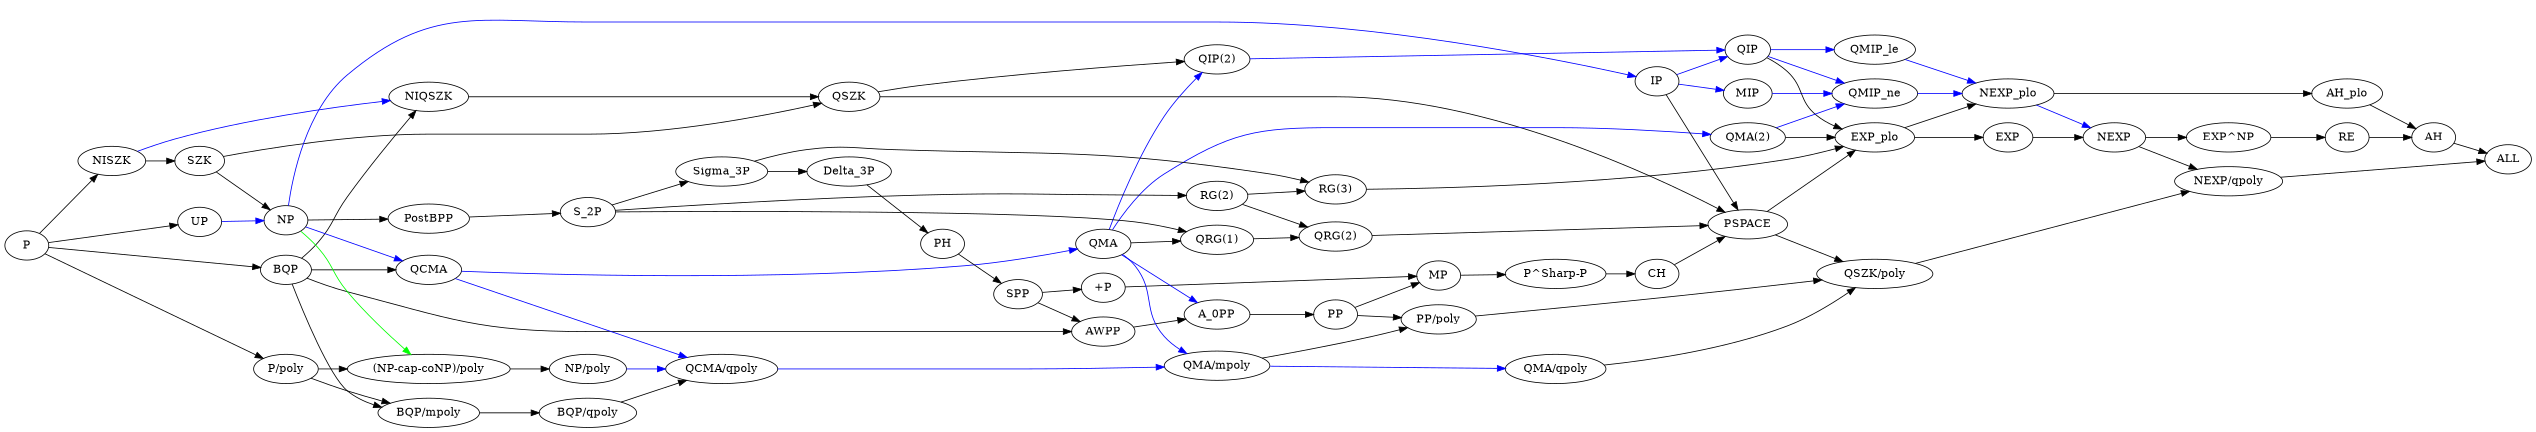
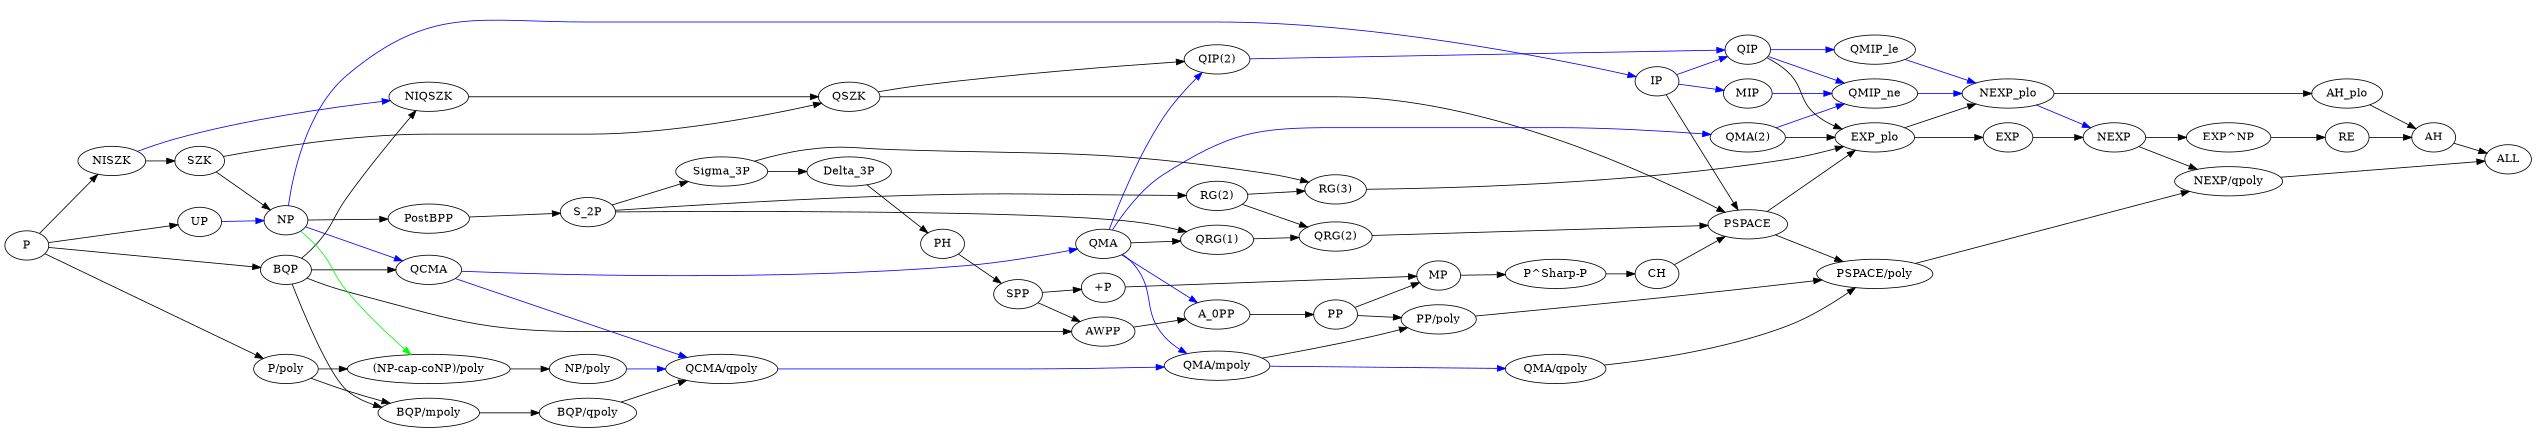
(1875, 274) -> (1875, 274)
